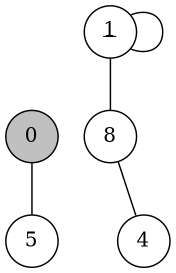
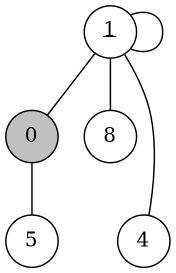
none -> (71, 84)
(127, 189) -> (153, 132)
